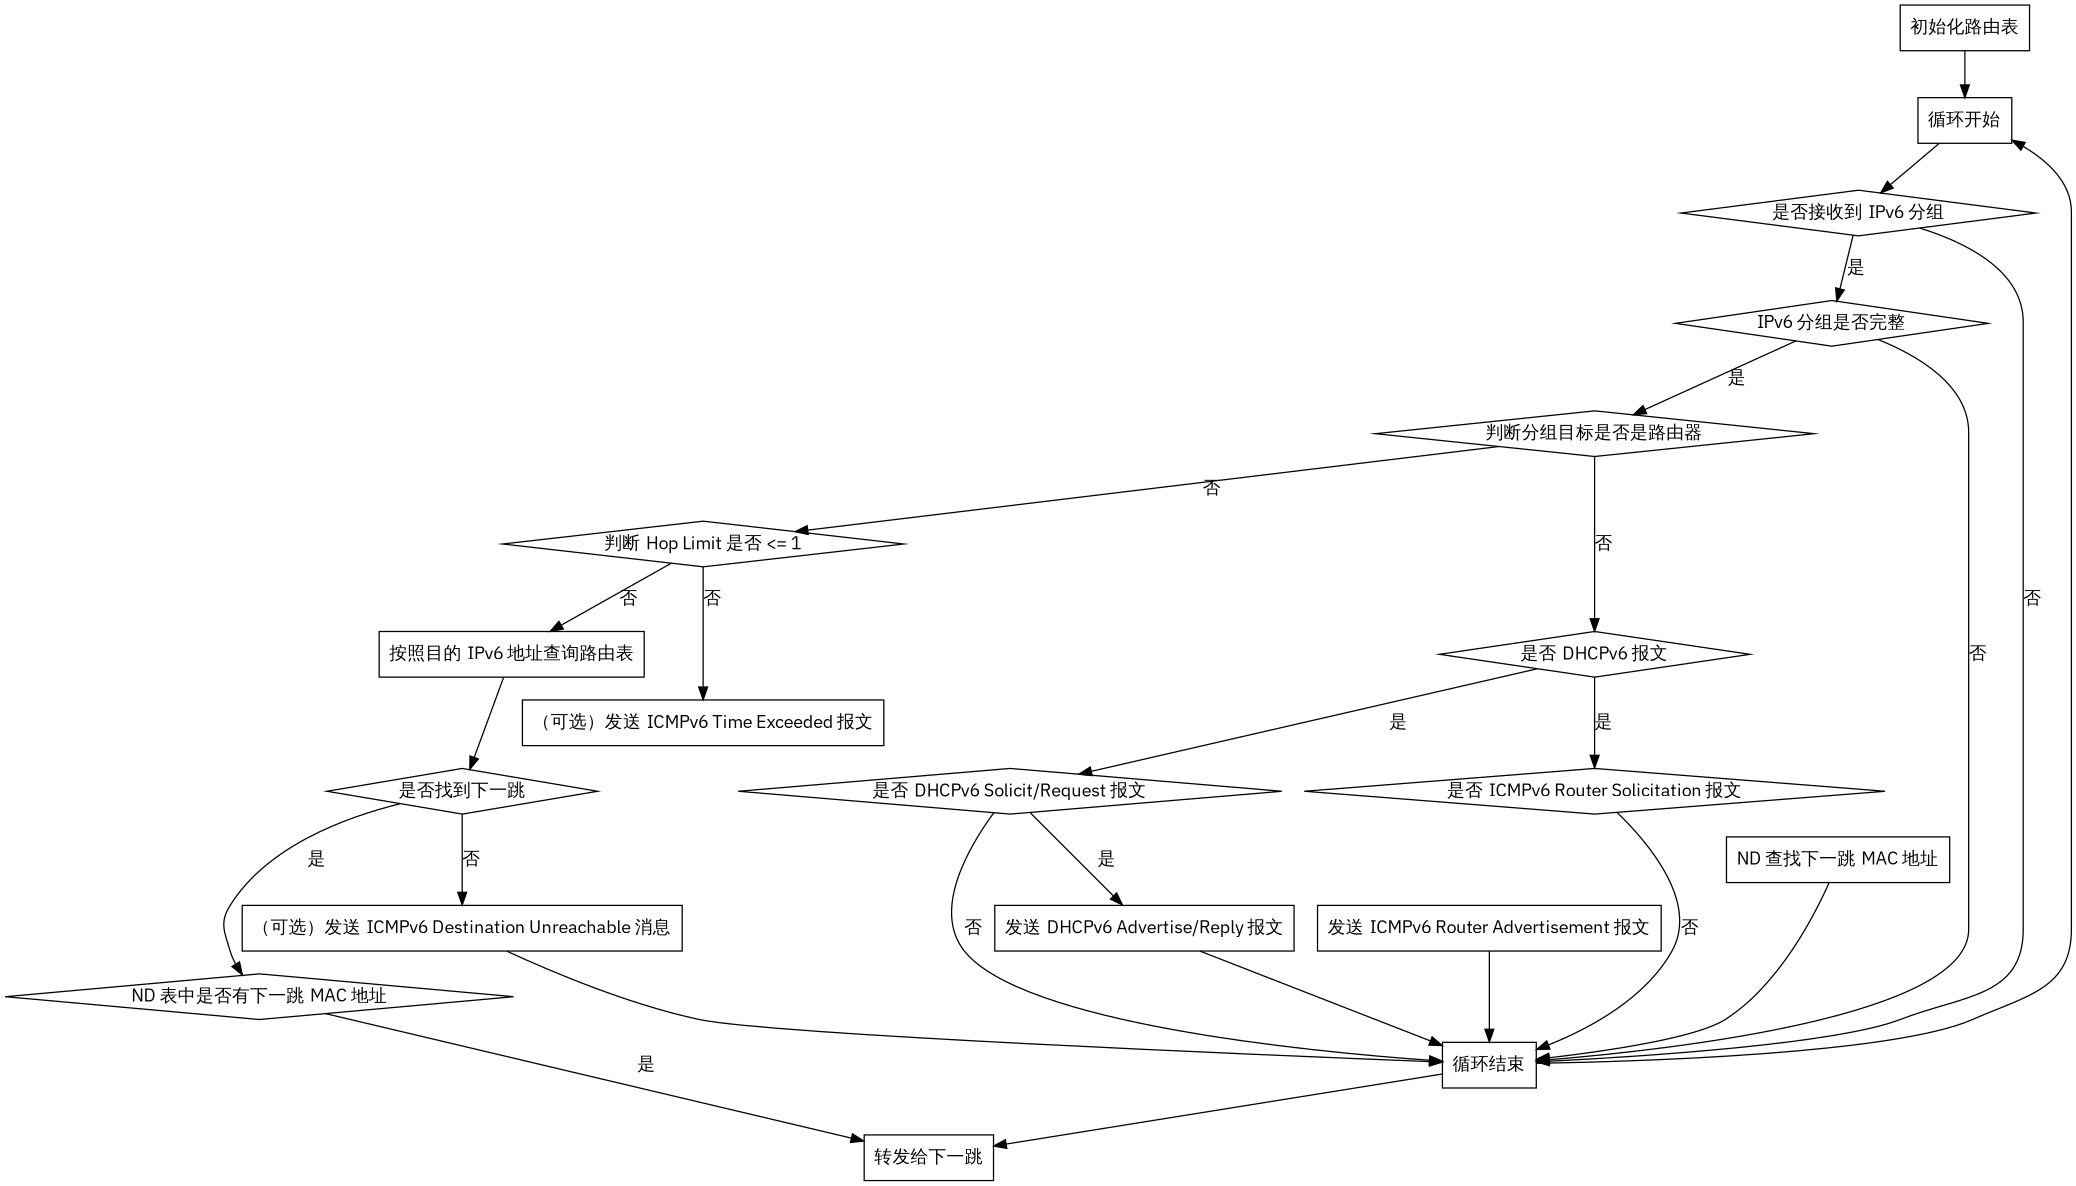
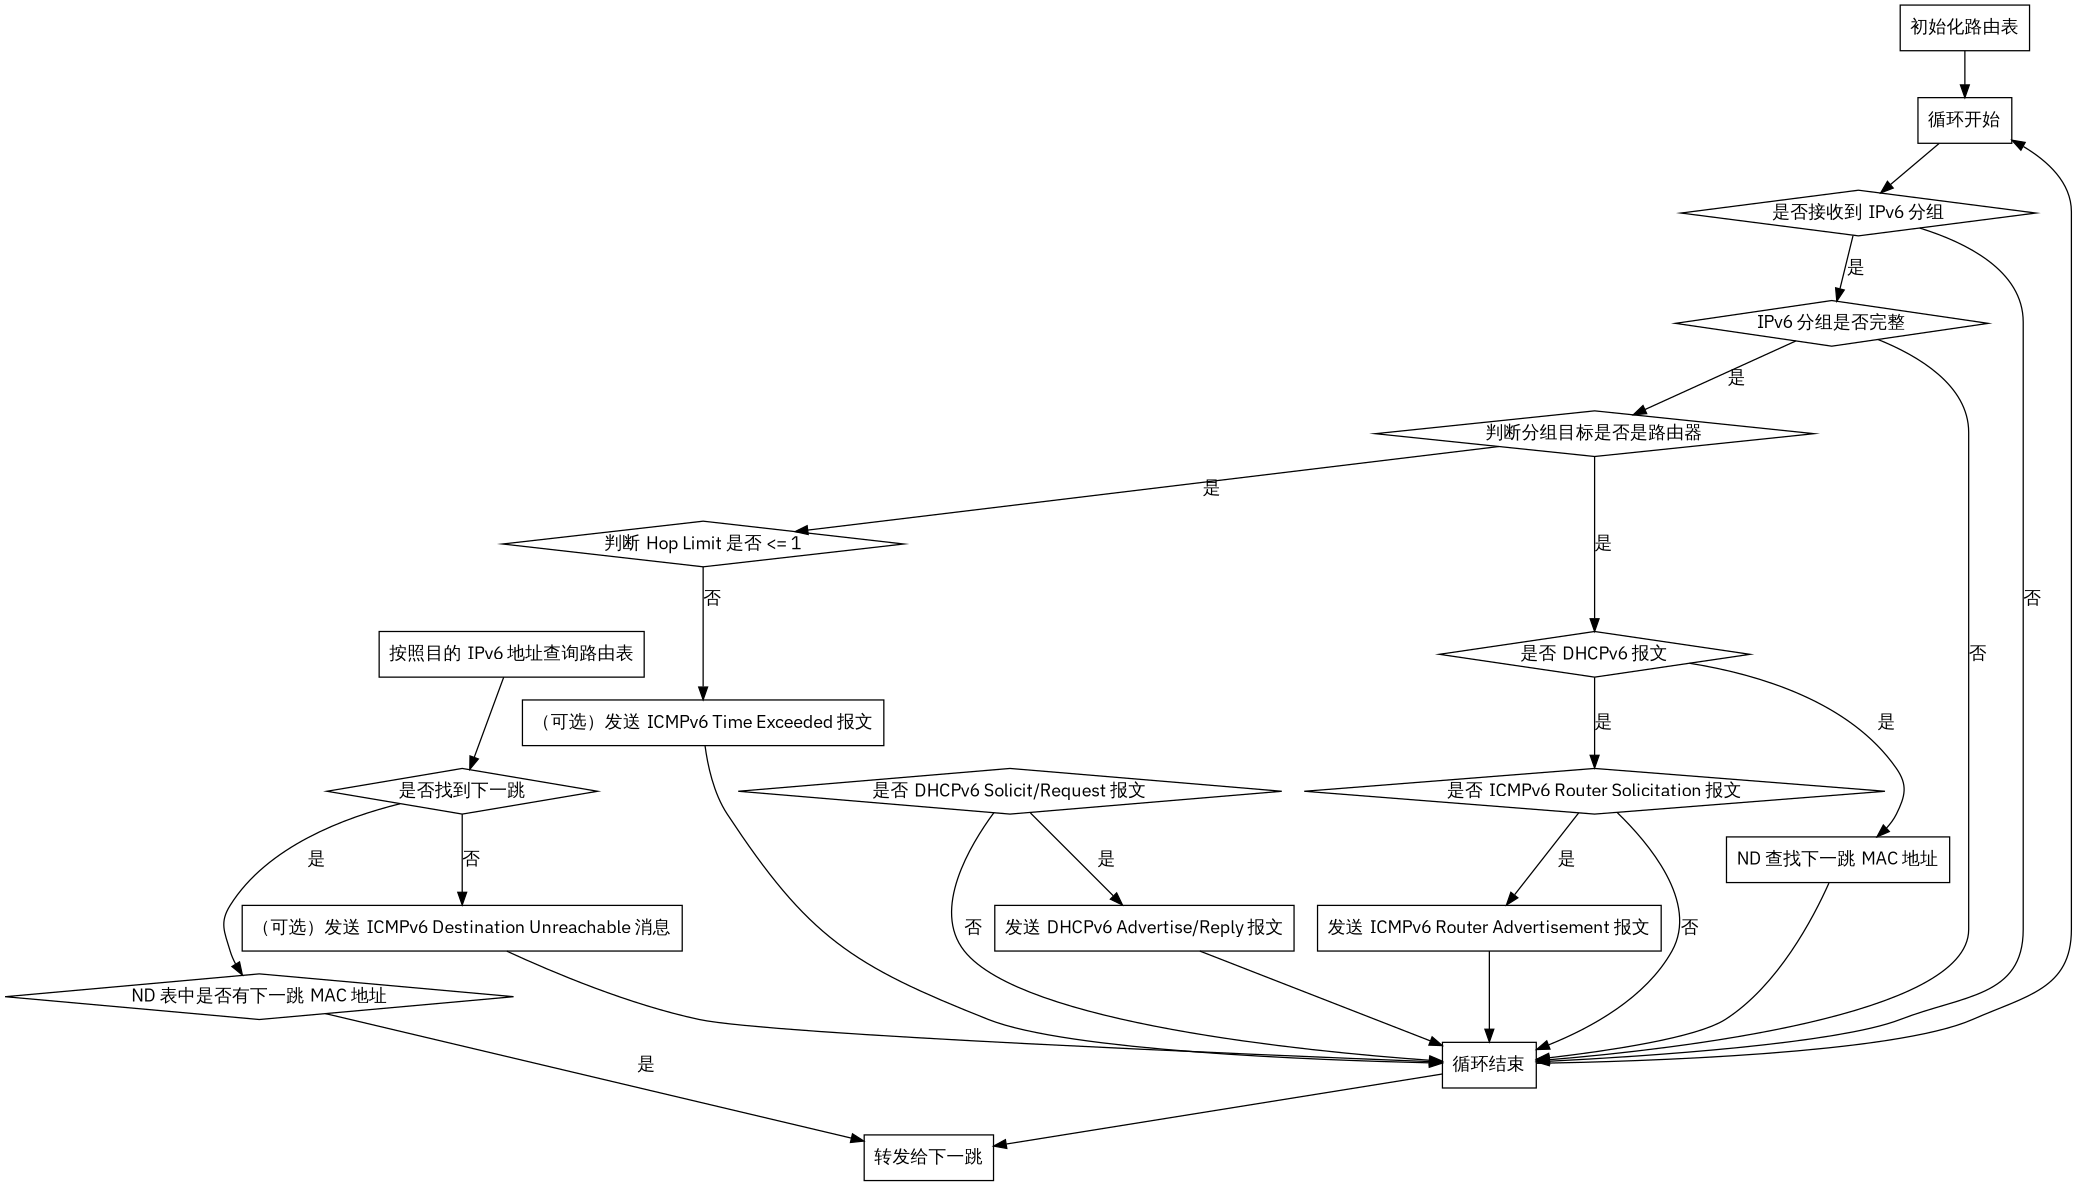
(1212, 489) -> (1212, 489)
(1604, 544) -> (1604, 544)
(616, 594) -> none
(1314, 720) -> (1833, 711)
none -> (1547, 854)
none -> (1003, 1024)
